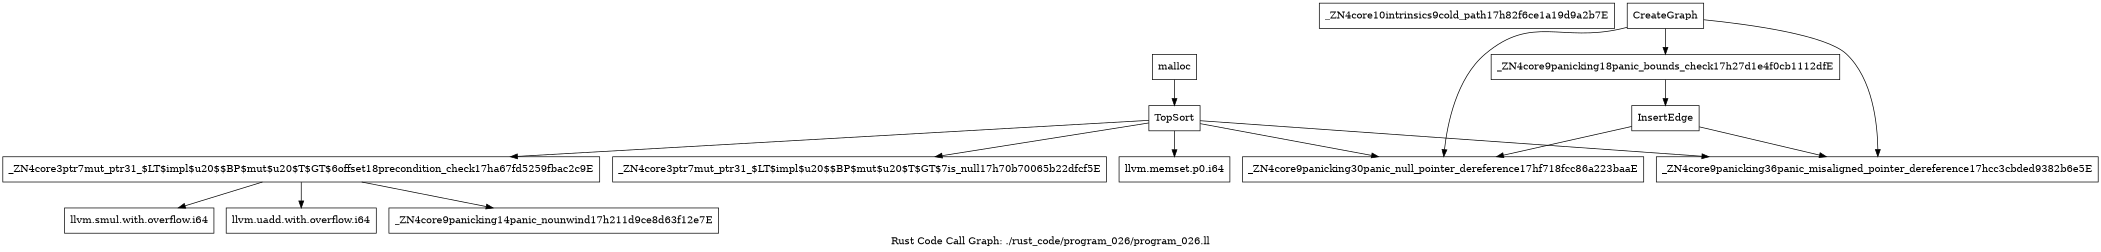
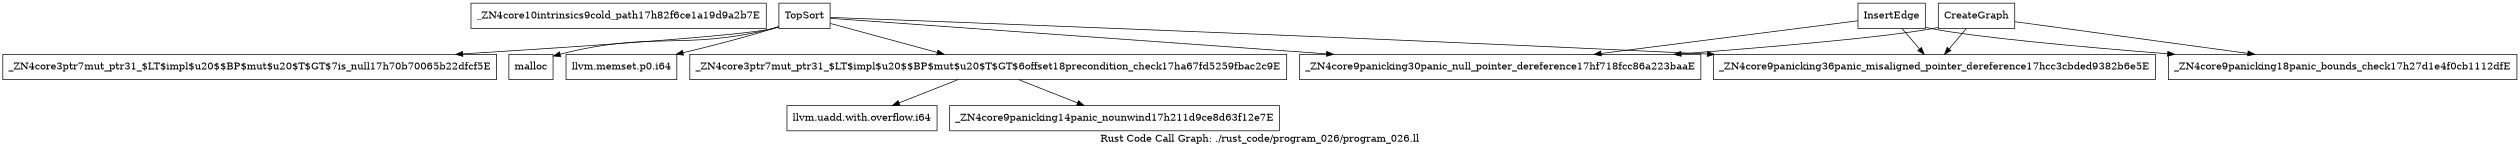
(1174, 89) -> (669, 41)
(1665, 89) -> (2046, 43)
(139, 221) -> none
